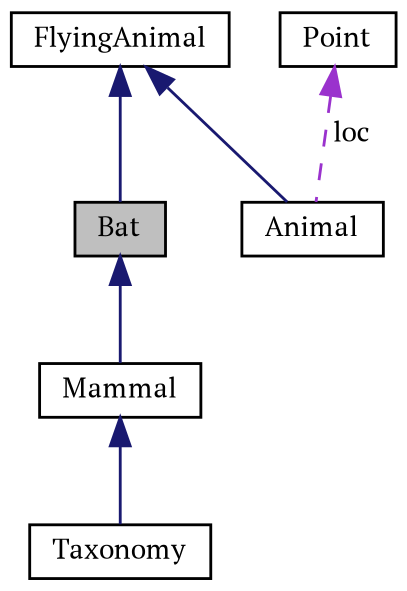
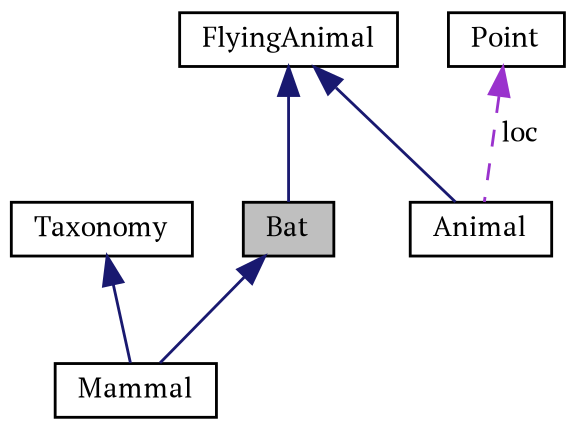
(120, 485) -> (122, 324)
